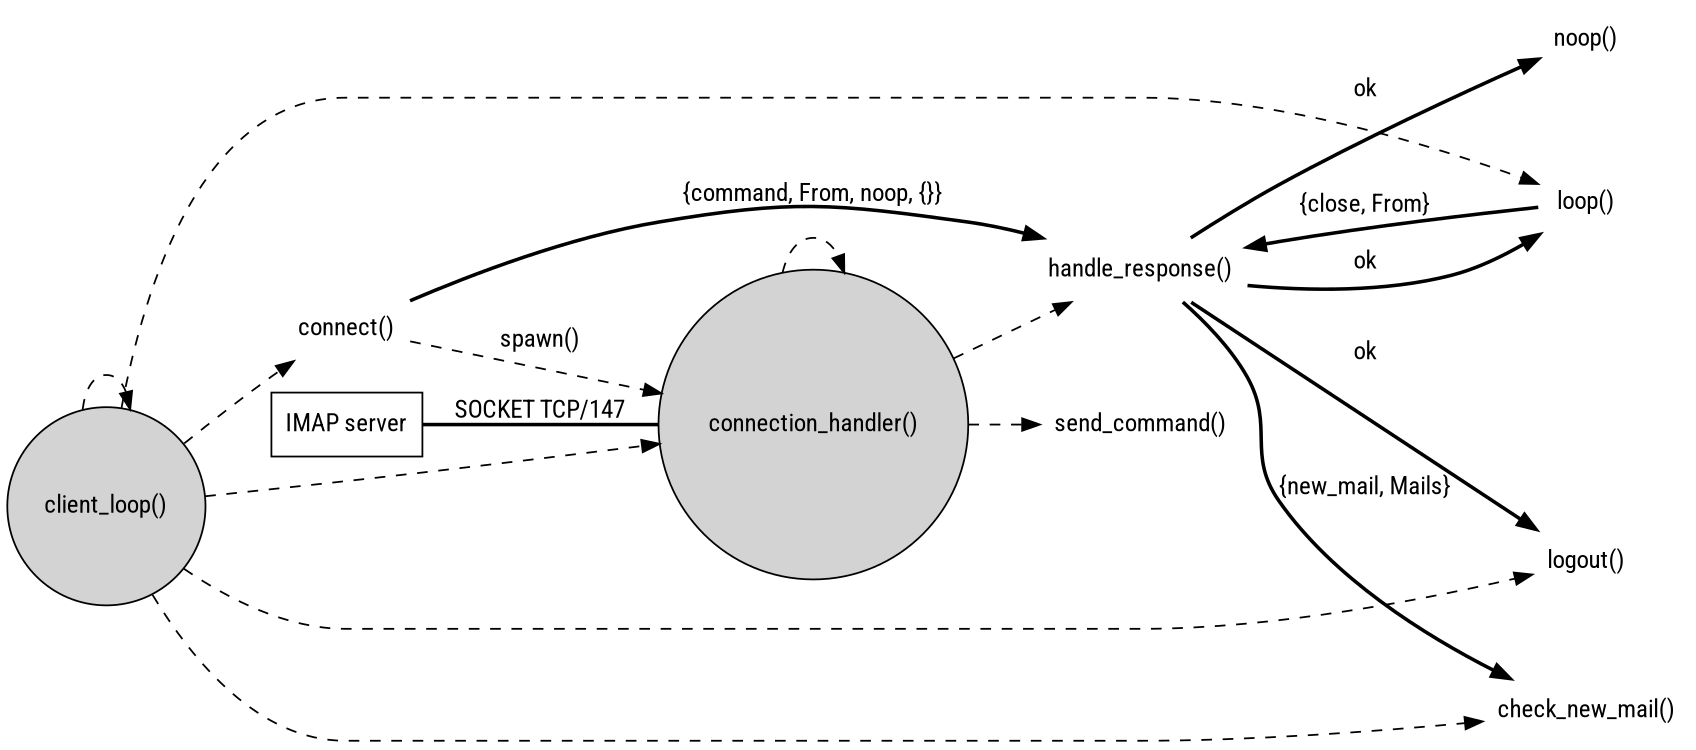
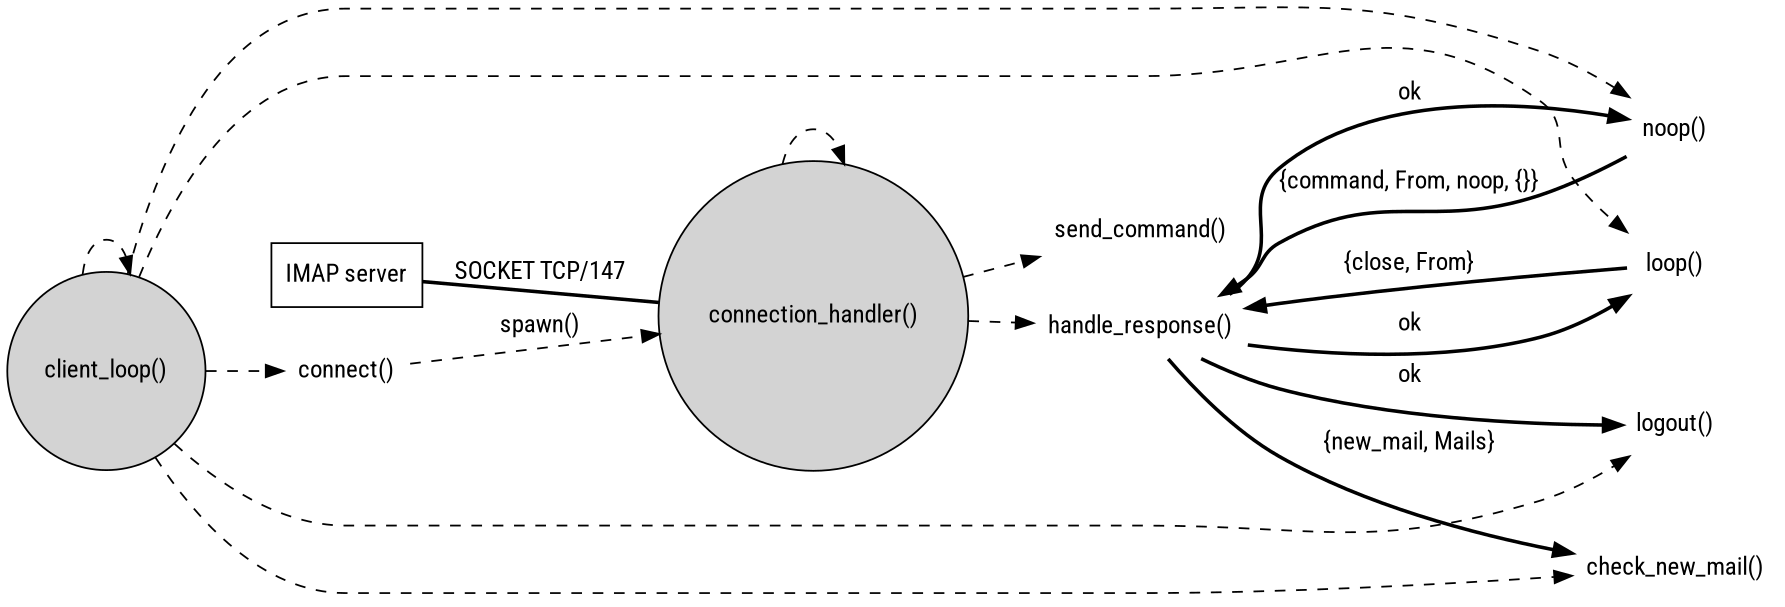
(712, 214) -> (1425, 211)
(424, 472) -> (802, 9)
